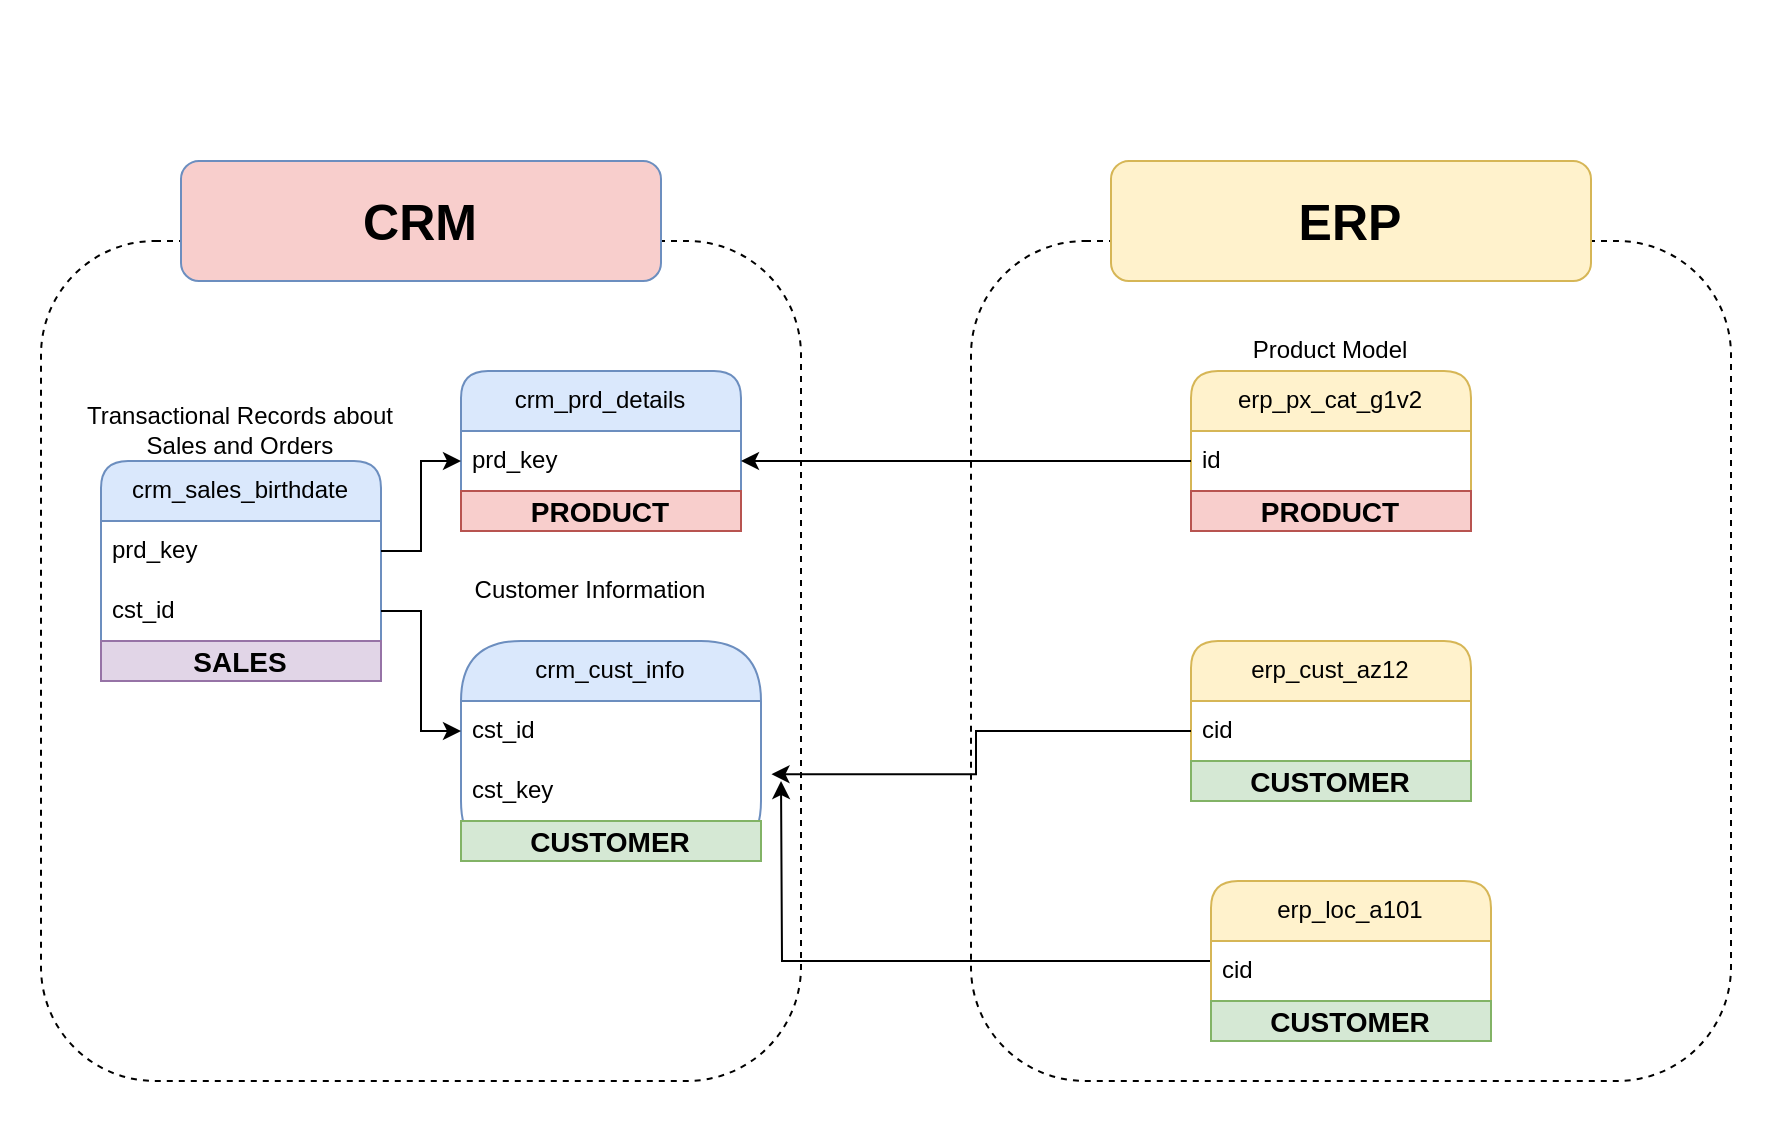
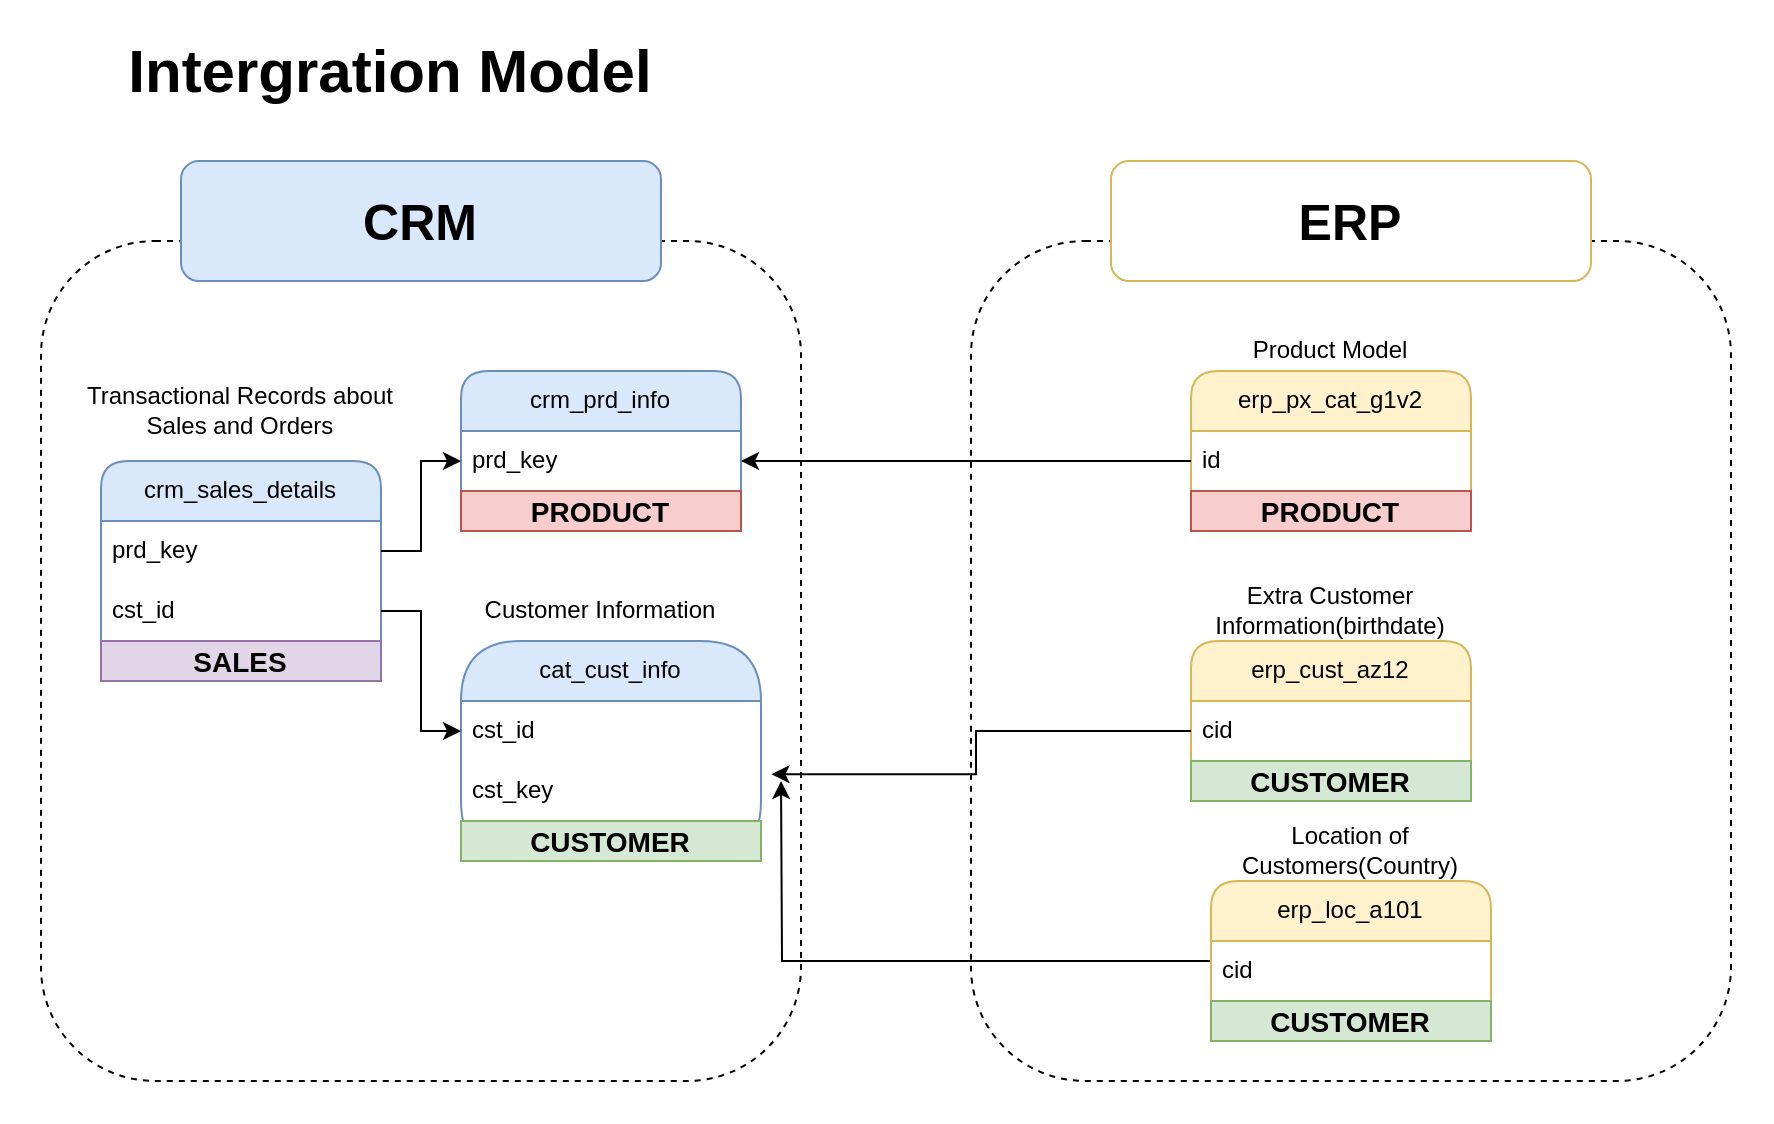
none -> (391, 71)
(421, 221) -> (421, 221)
(1351, 221) -> (1351, 221)
(601, 401) -> (601, 401)
(241, 431) -> (241, 411)
(241, 491) -> (241, 491)
(591, 591) -> (601, 611)
none -> (1331, 611)
(611, 671) -> (611, 671)
none -> (1351, 851)
